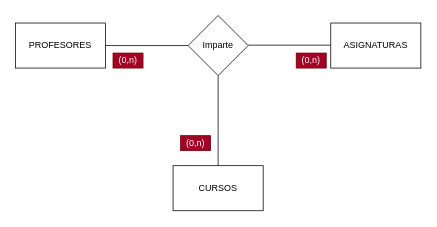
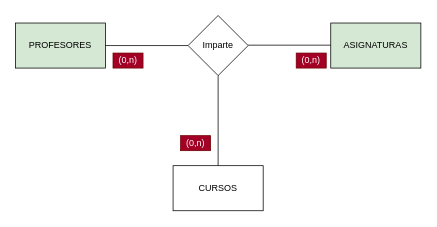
(60, 45) -> (60, 45)
(375, 45) -> (375, 45)
